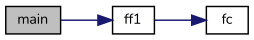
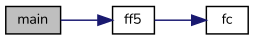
(133, 20) -> (133, 20)
